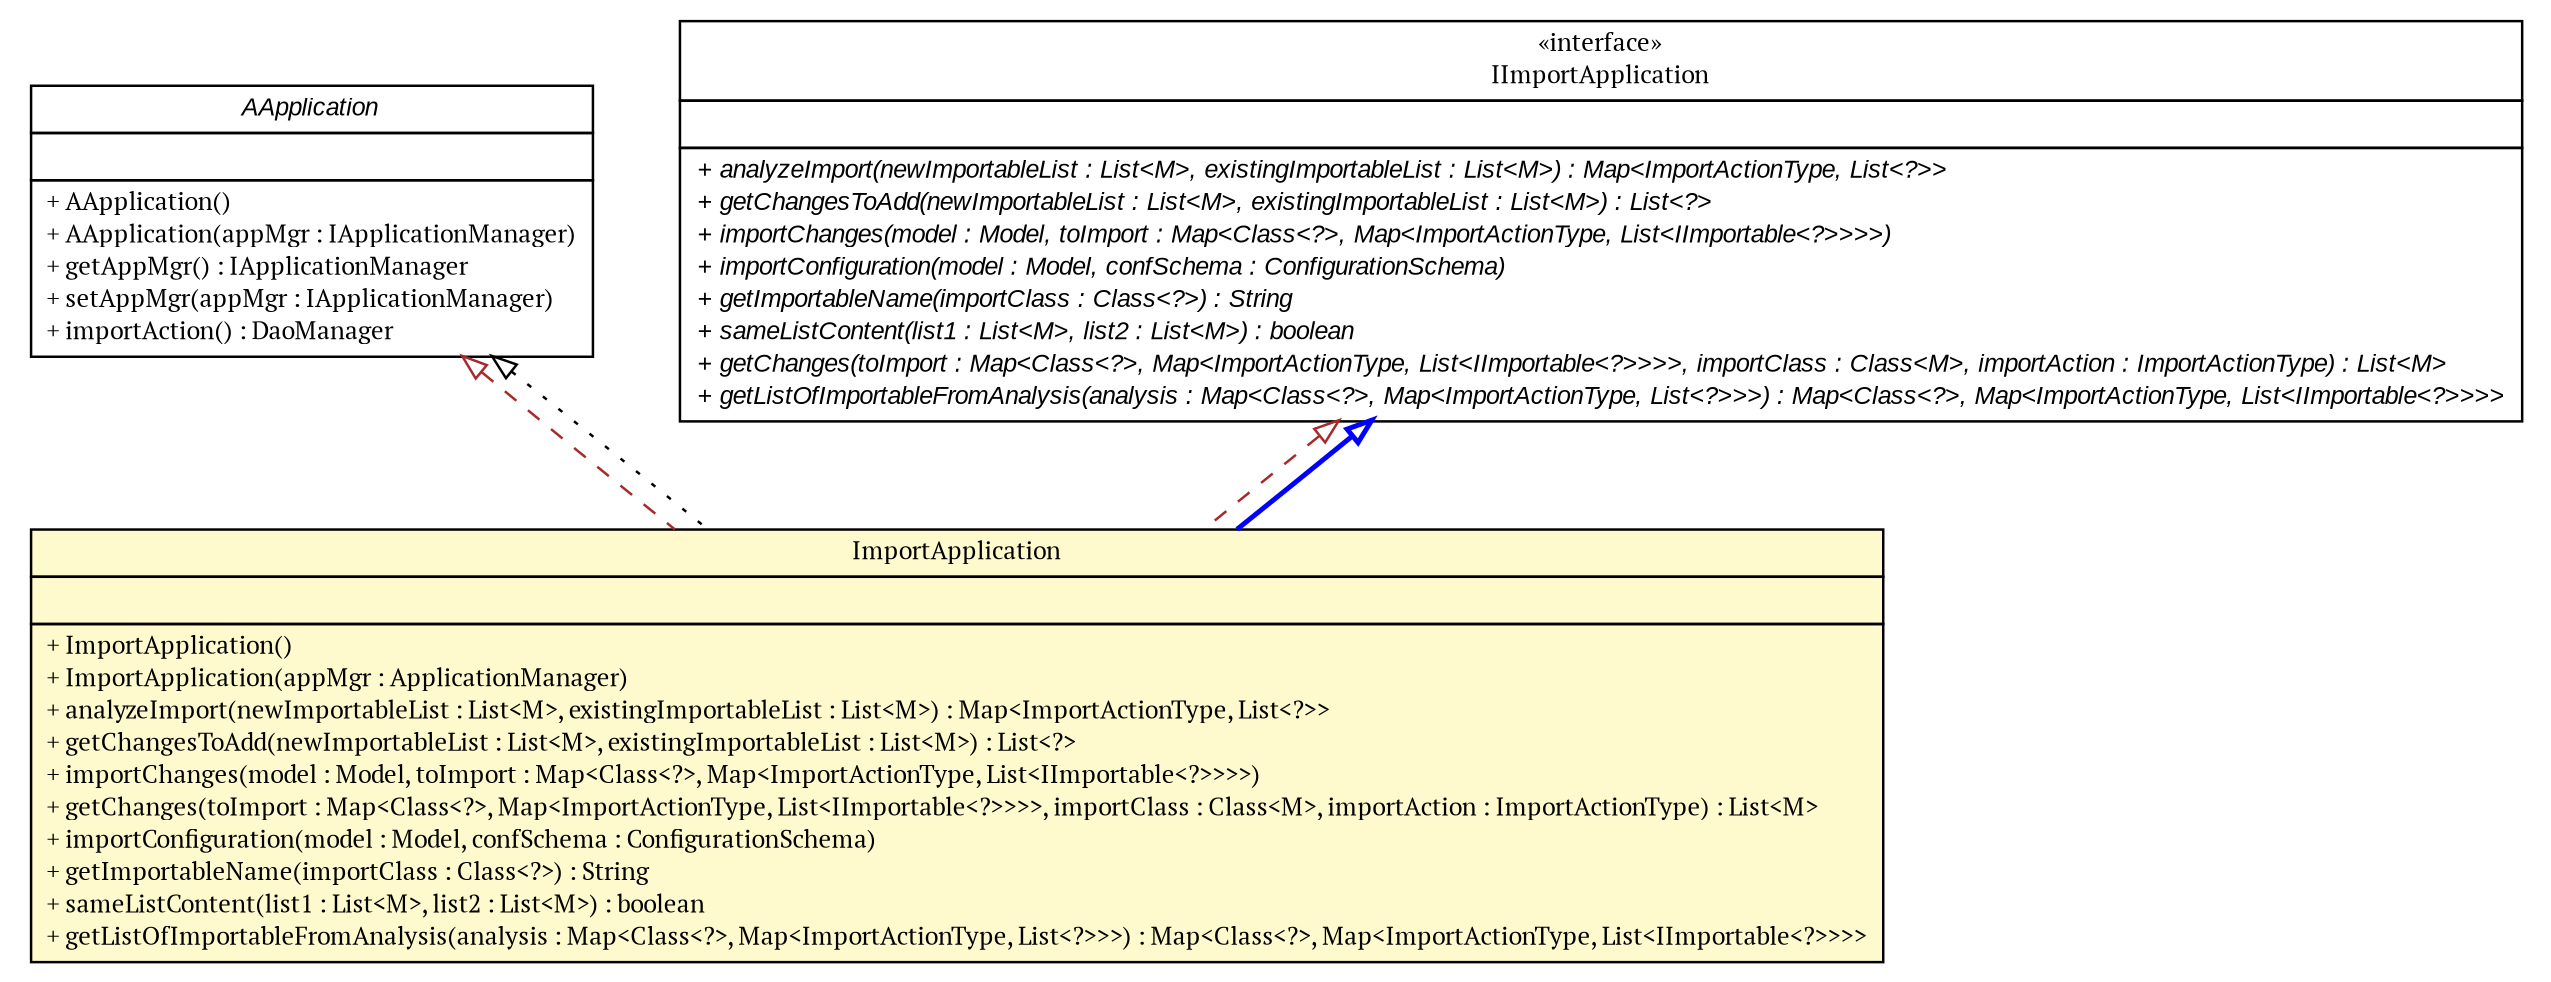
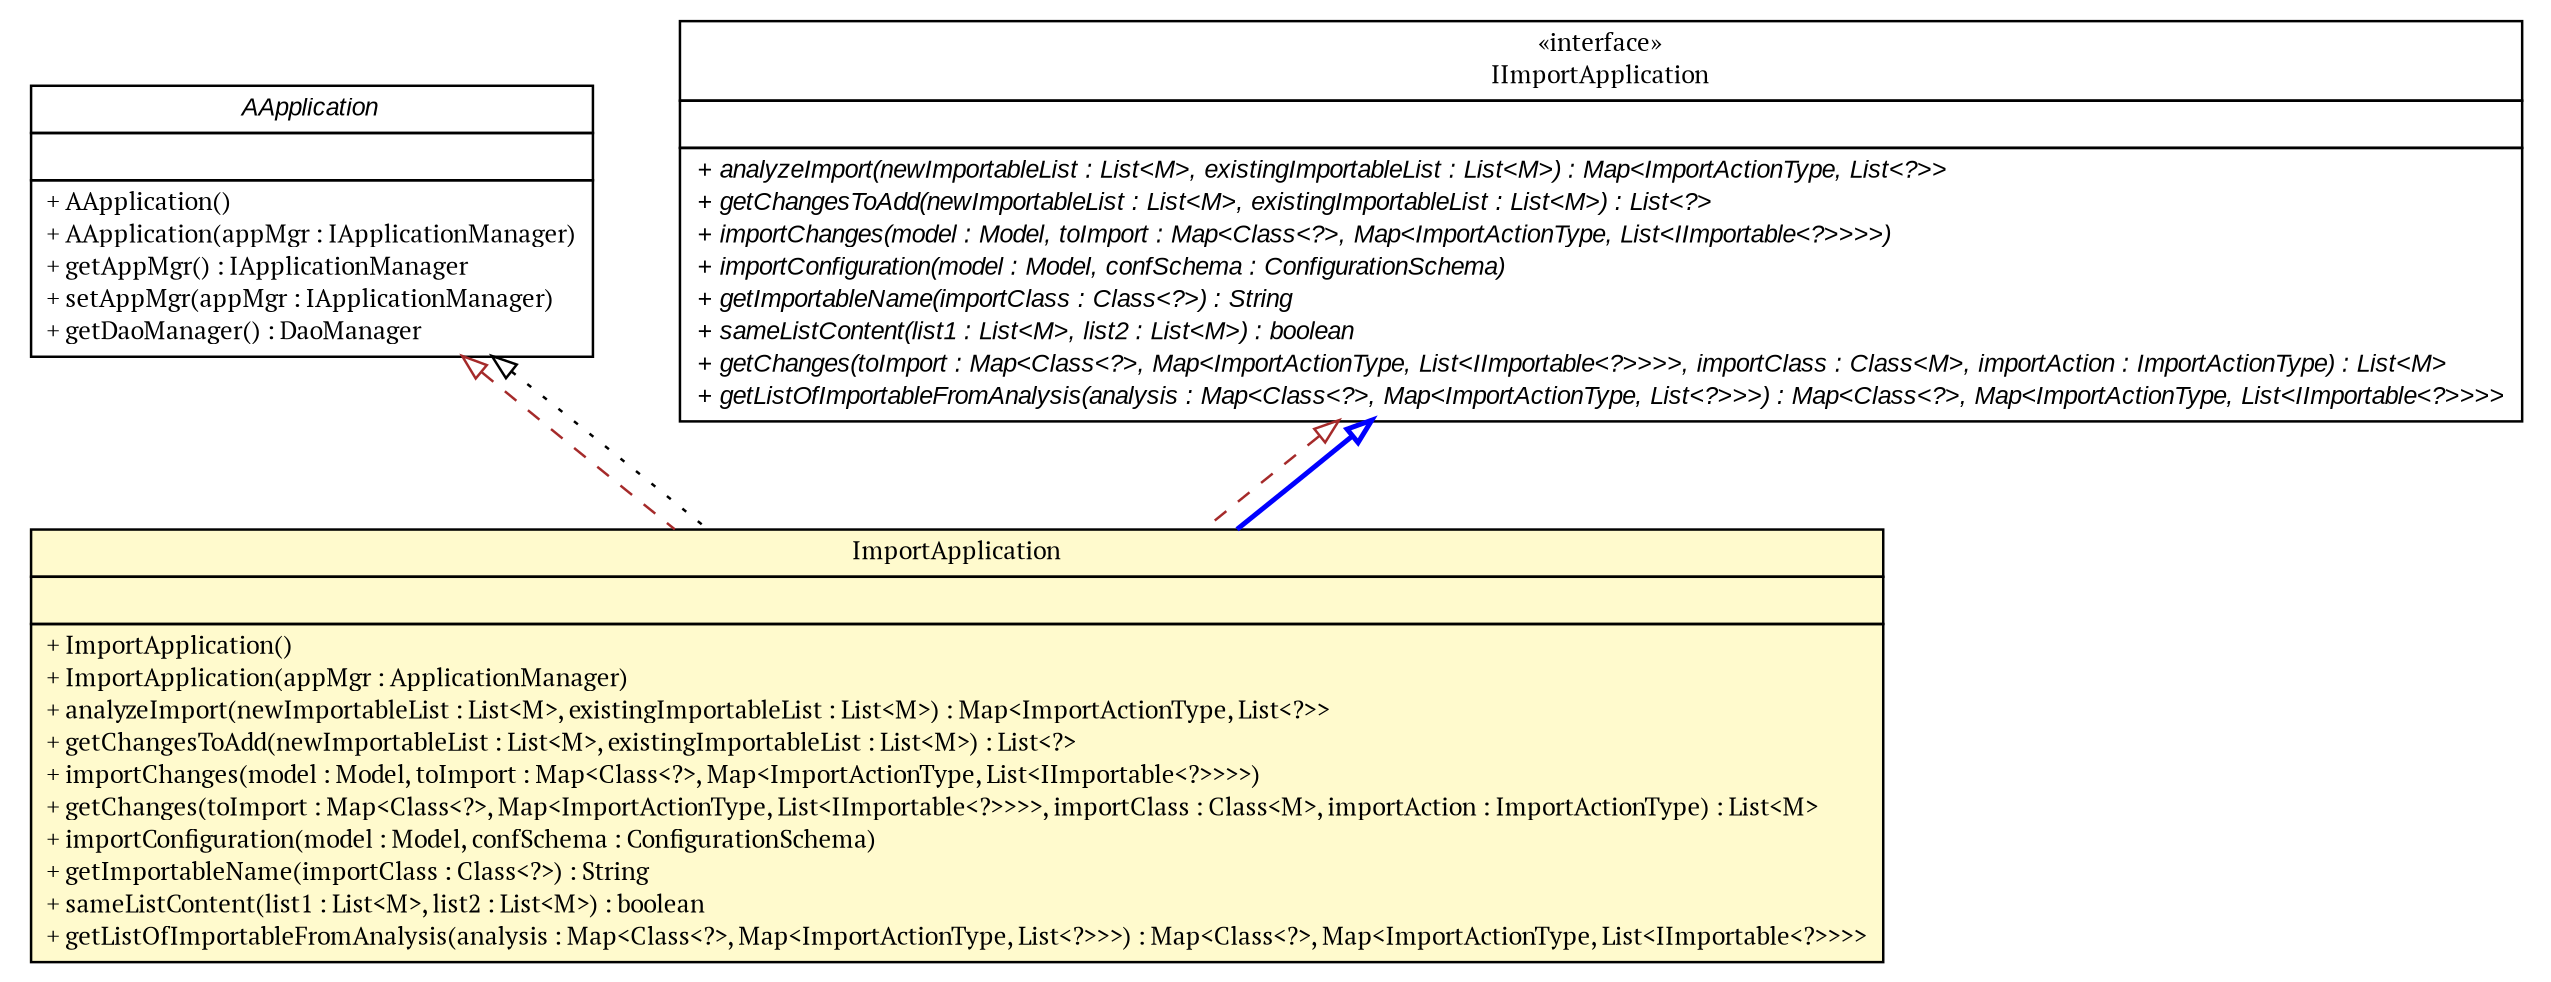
(221, 332) -> (235, 332)
